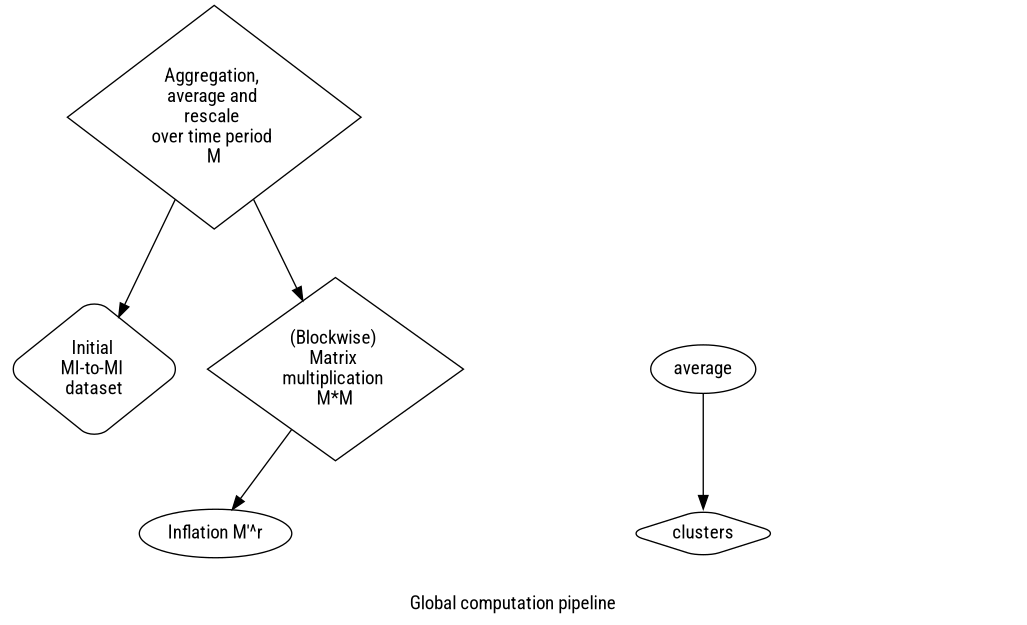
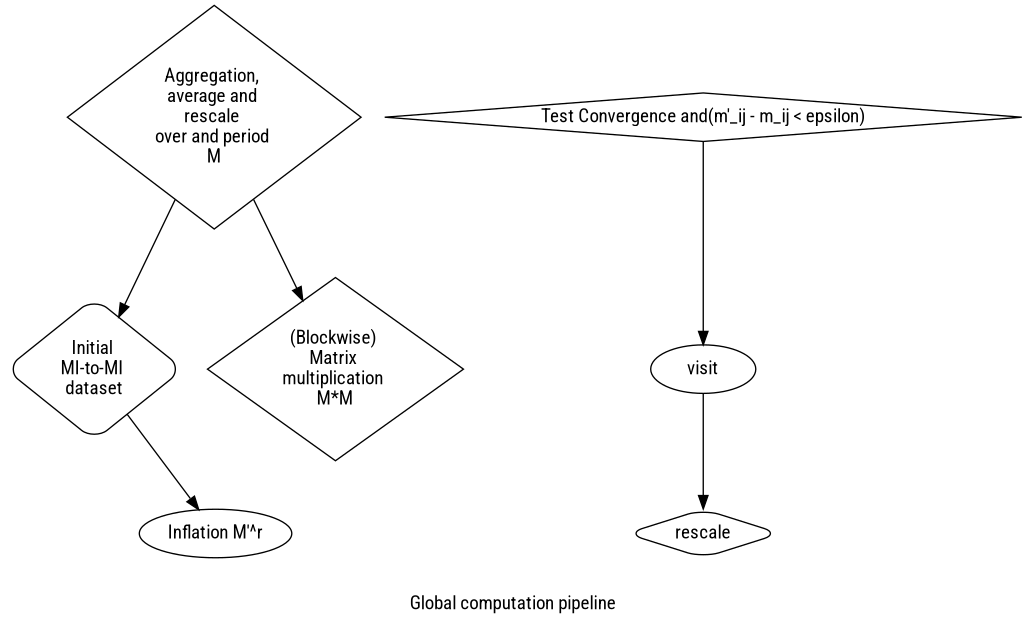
(214, 117) -> (214, 117)
none -> (703, 117)
(703, 369) -> (703, 369)
(266, 464) -> (159, 456)
(703, 534) -> (703, 534)
